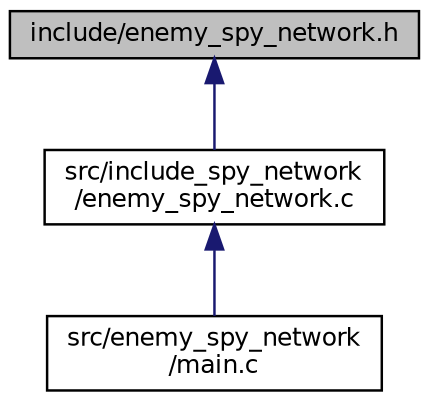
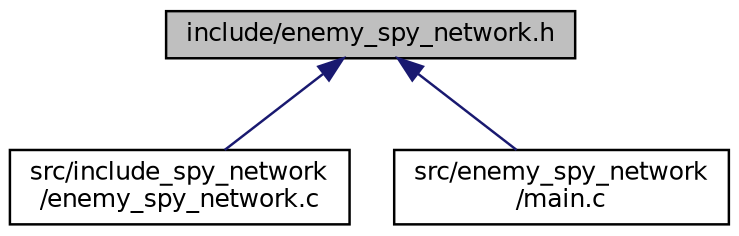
(214, 283) -> (467, 112)
